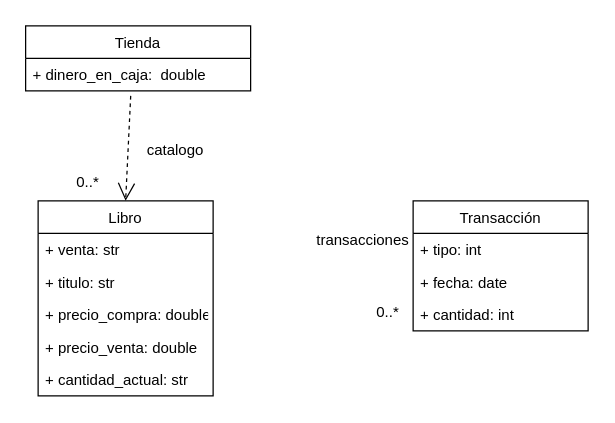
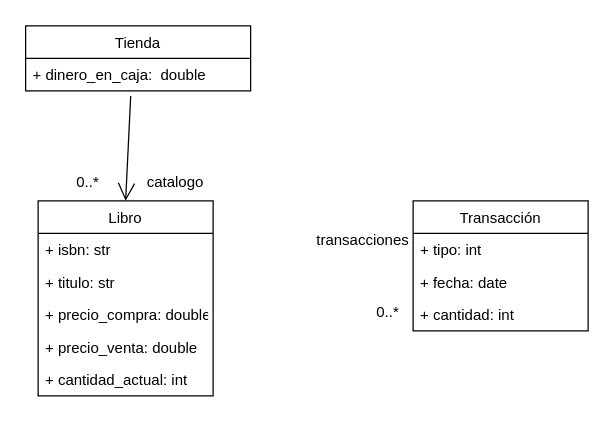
(128, 146) -> (128, 146)
(176, 151) -> (176, 182)
(90, 250) -> (83, 250)
(128, 380) -> (126, 380)
